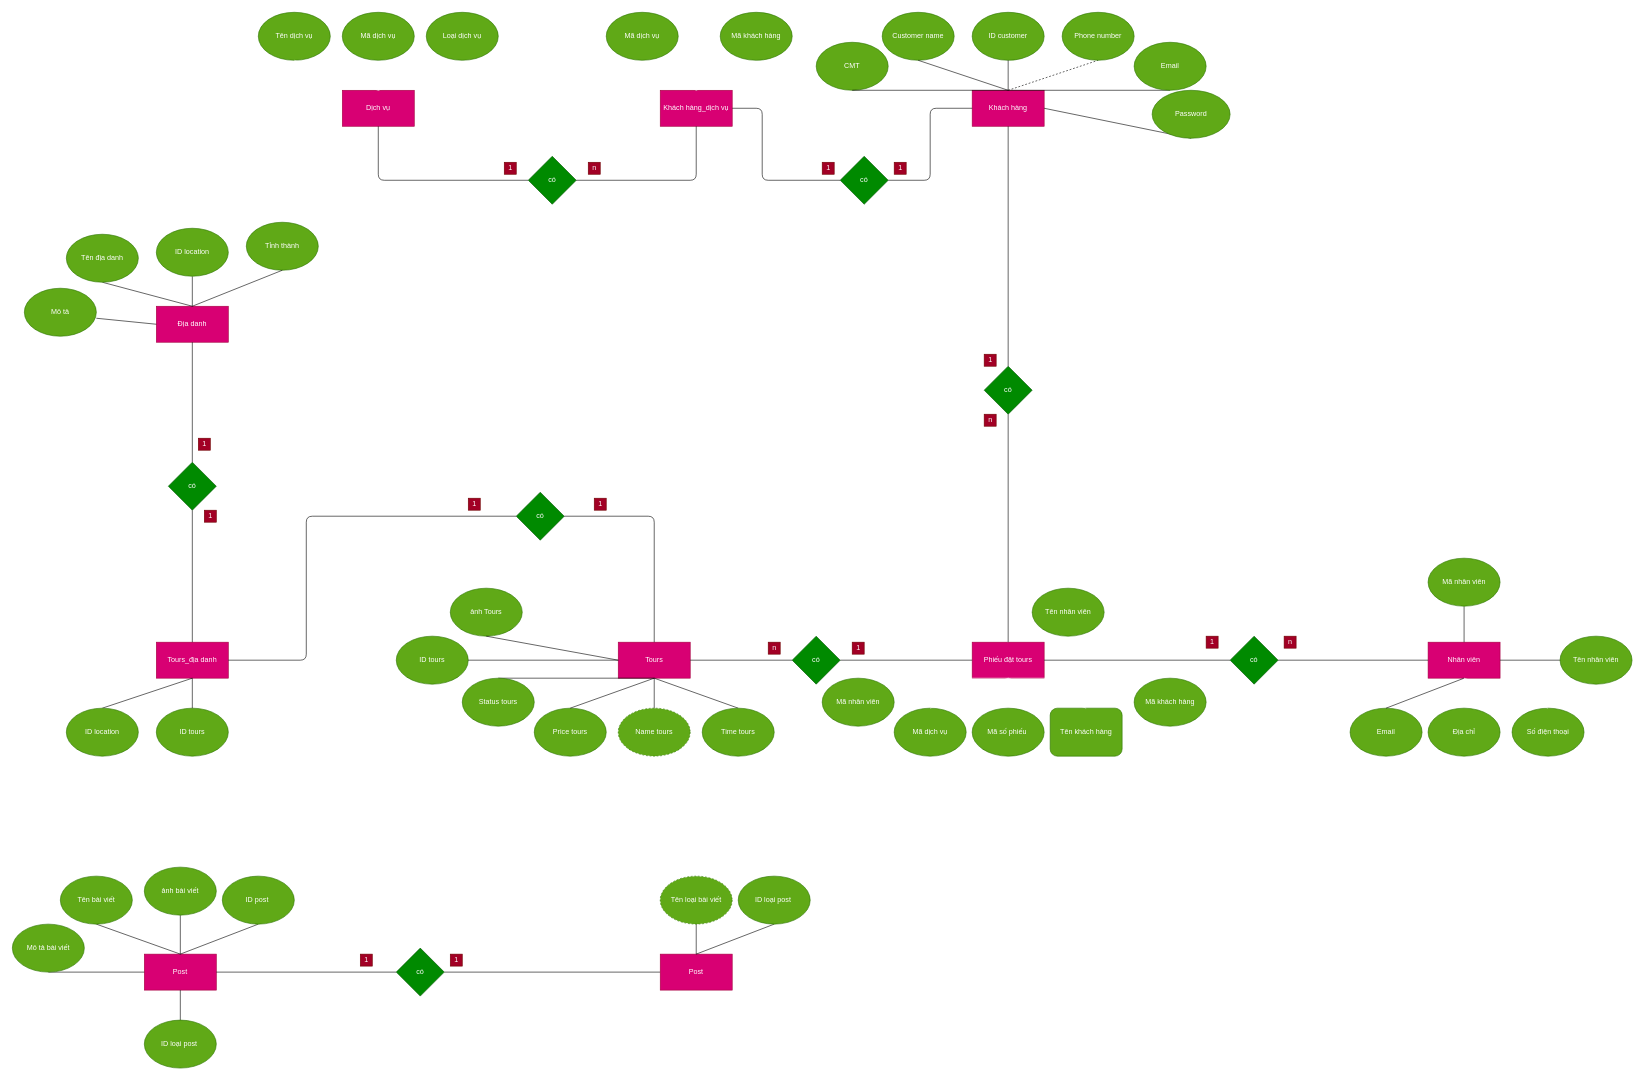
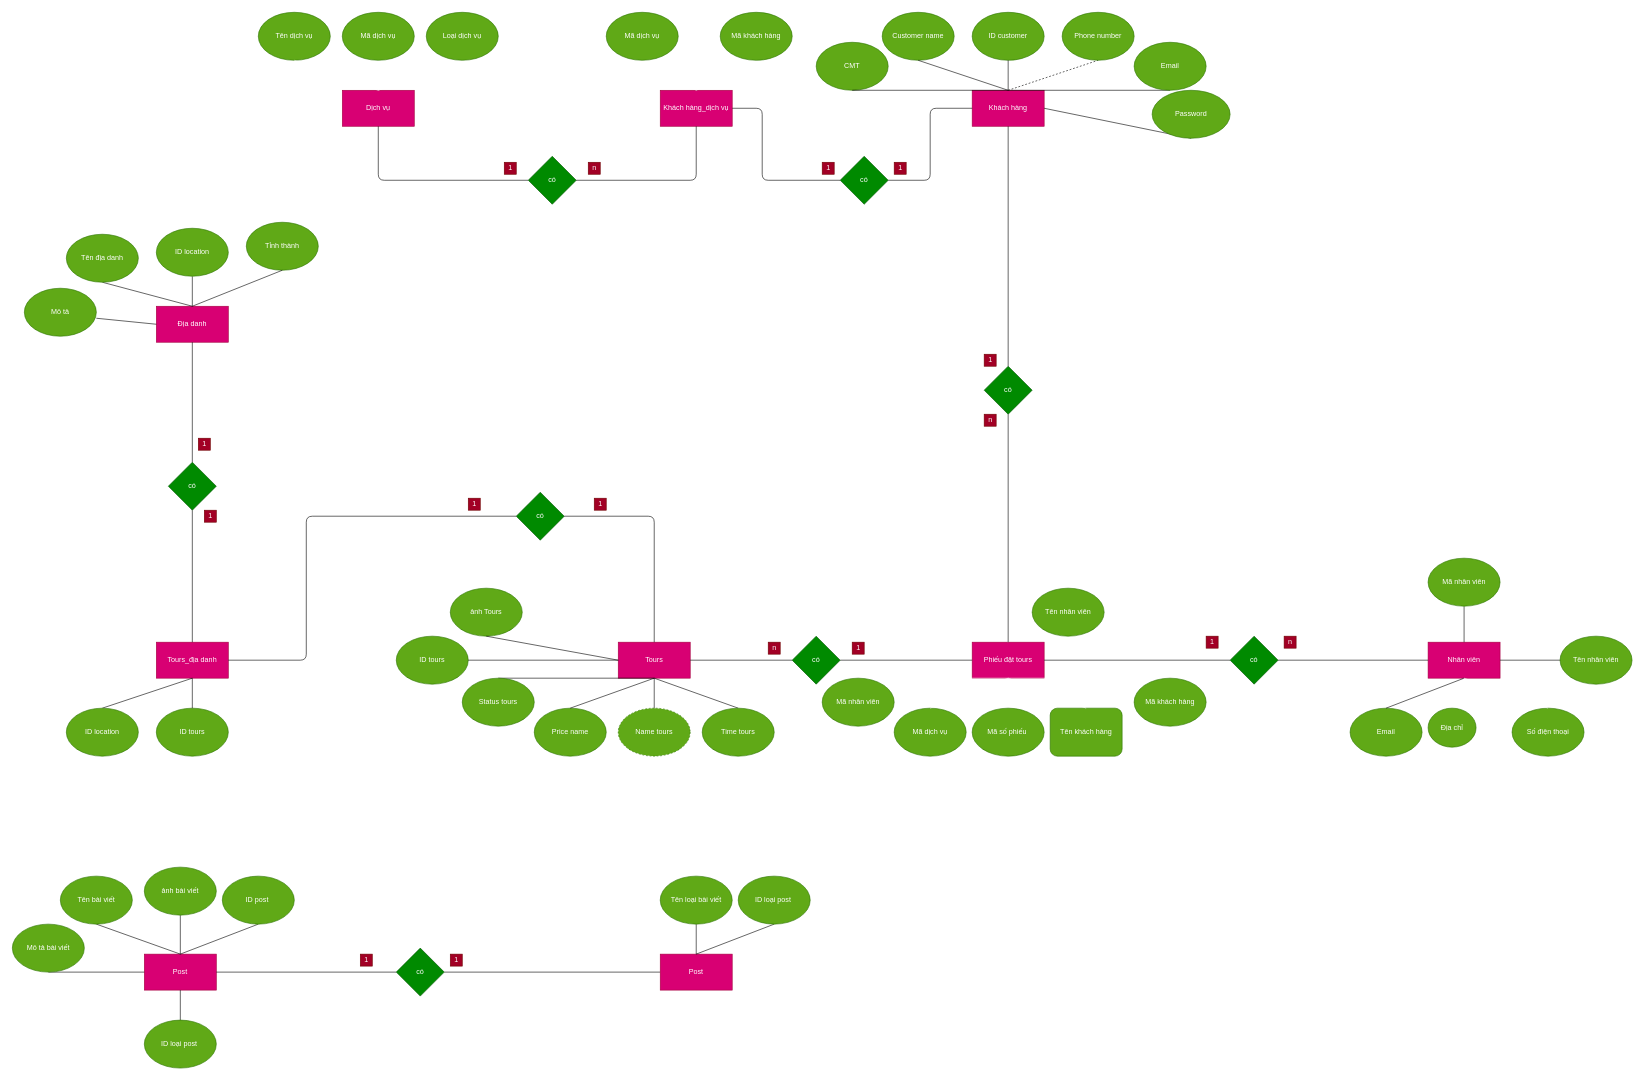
(570, 732) -> (570, 732)
(1464, 732) -> (1452, 728)
(696, 900) -> (696, 900)
